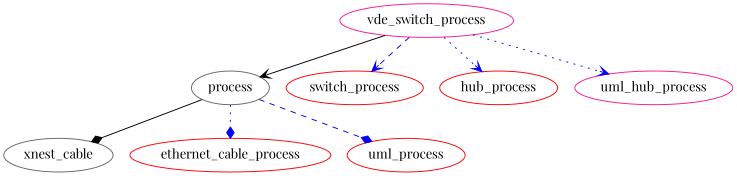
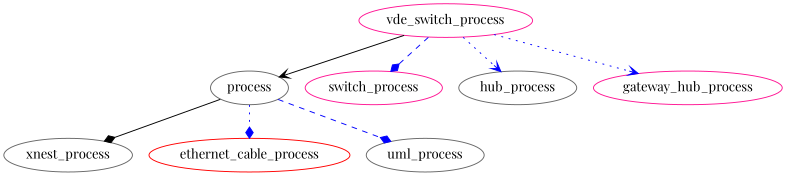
(394, 51) -> (414, 51)
(355, 88) -> (374, 88)
(499, 88) -> (518, 88)
(654, 88) -> (688, 88)
(58, 155) -> (68, 155)
(406, 155) -> (425, 155)
